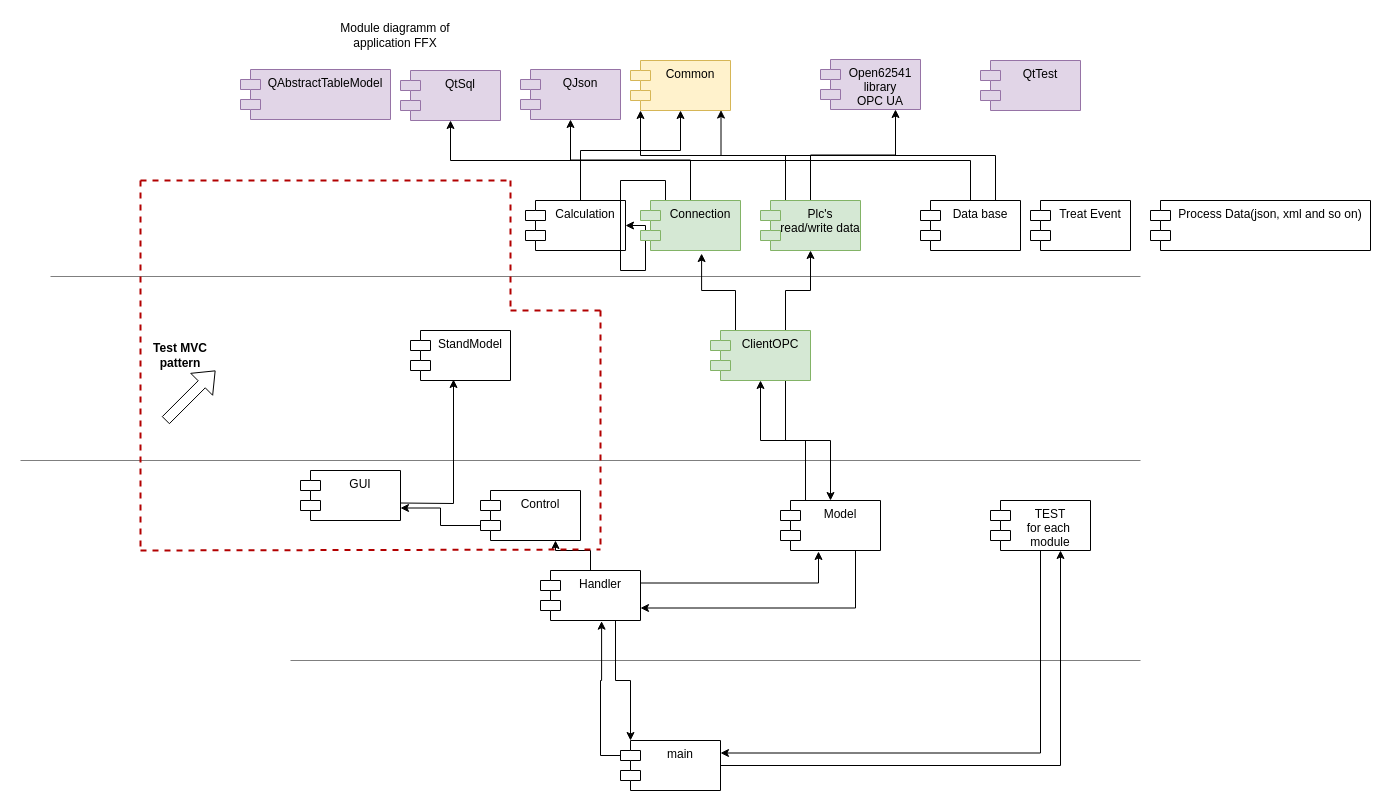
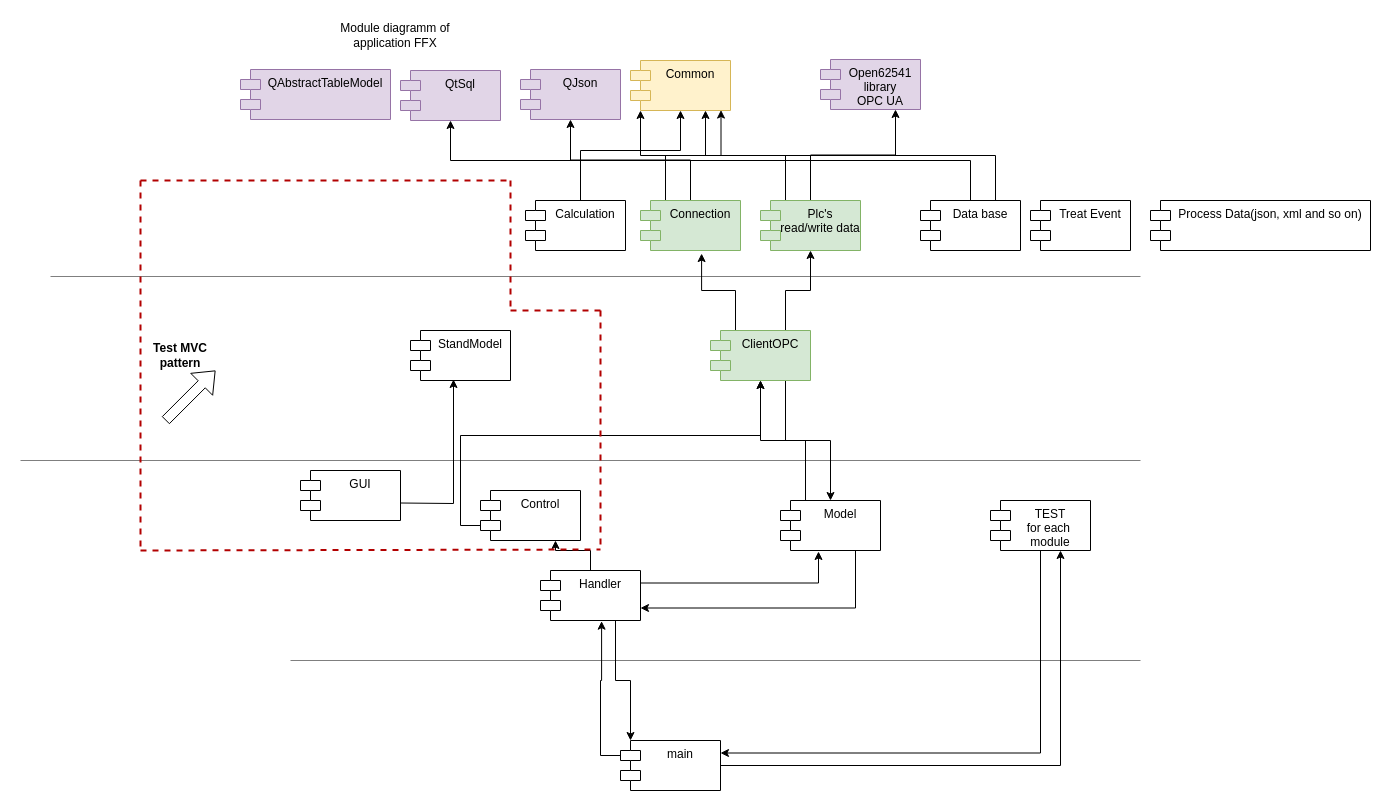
(1031, 86) -> none
(621, 230) -> (706, 135)
(441, 511) -> (564, 436)
